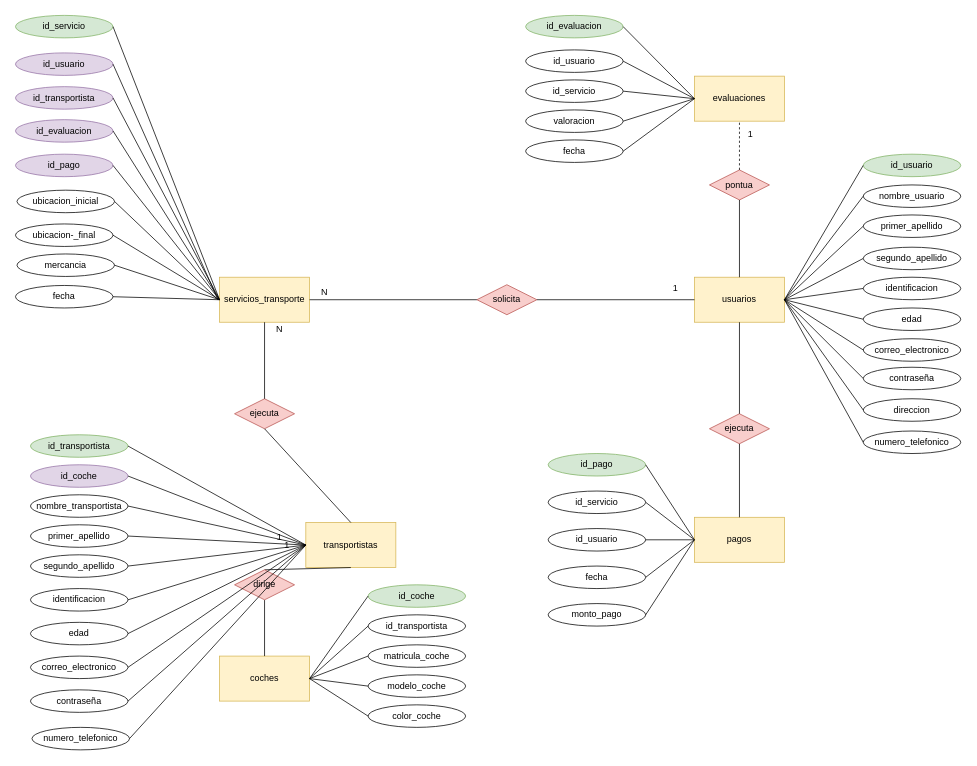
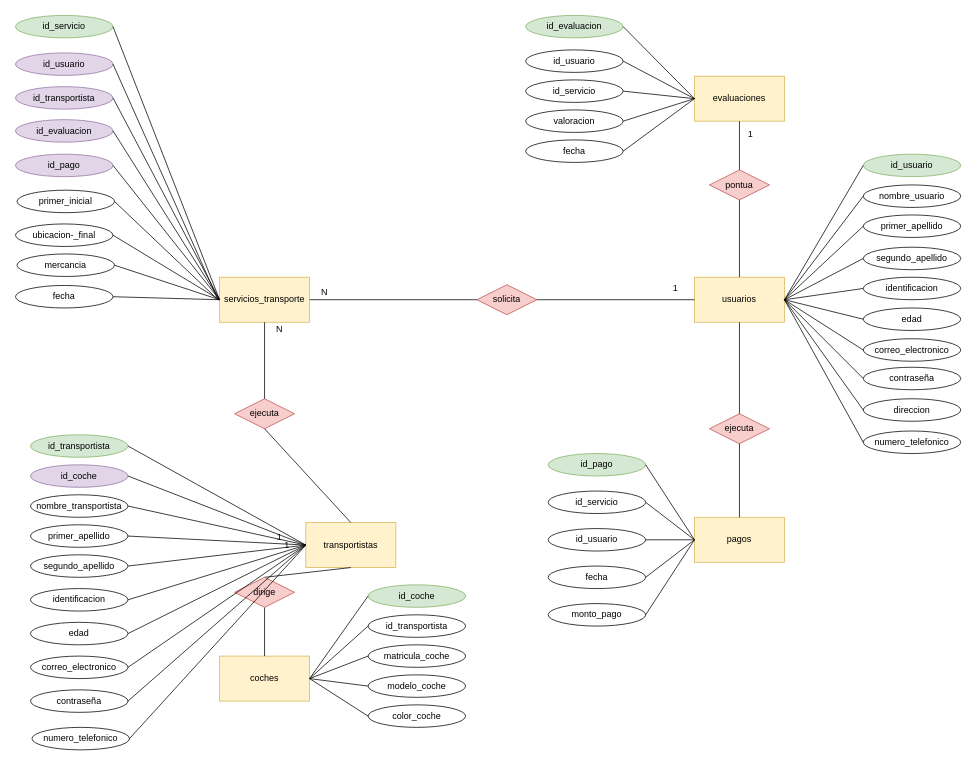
(739, 146) -> (739, 146)
(66, 201) -> (66, 201)
(264, 585) -> (264, 592)
